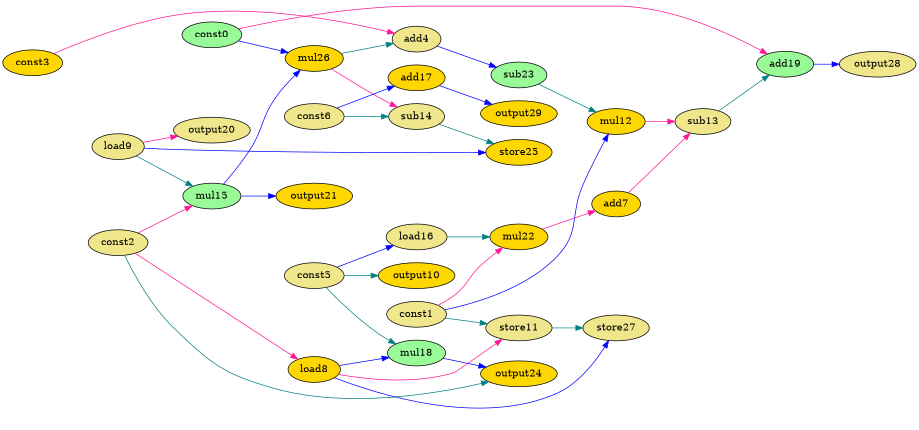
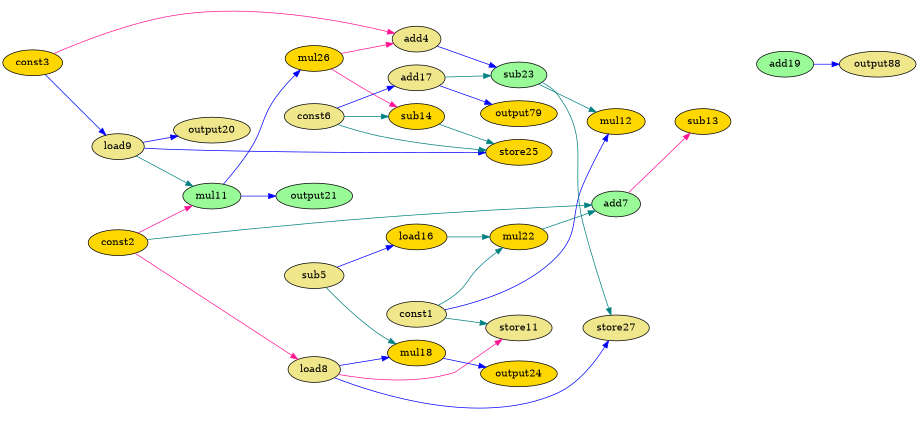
(212, 35) -> none
(364, 49) -> (364, 49)
(878, 64) -> (878, 64)
none -> (464, 76)
(417, 78) -> (417, 78)
(741, 95) -> none
none -> (73, 102)
(519, 114) -> (519, 114)
(417, 117) -> (417, 117)
(656, 122) -> none
(703, 122) -> (703, 122)
(157, 140) -> (157, 140)
none -> (408, 141)
(212, 196) -> (212, 196)
(314, 196) -> (314, 196)
(616, 204) -> (616, 204)
(565, 221) -> (565, 221)
(417, 237) -> (417, 237)
(118, 243) -> (118, 243)
(314, 276) -> (314, 276)
(417, 276) -> none
(469, 280) -> (469, 280)
(564, 328) -> (578, 185)
(417, 353) -> (417, 353)
(314, 369) -> (314, 369)
(275, 389) -> (366, 219)
